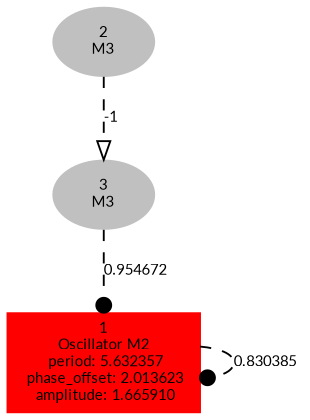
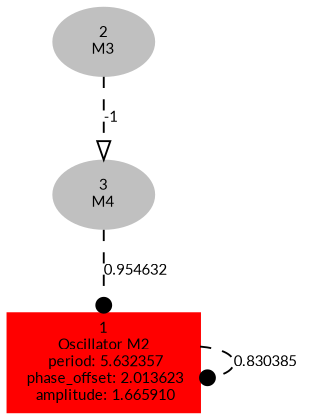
(104, 202) -> (104, 202)
(138, 271) -> (138, 271)
